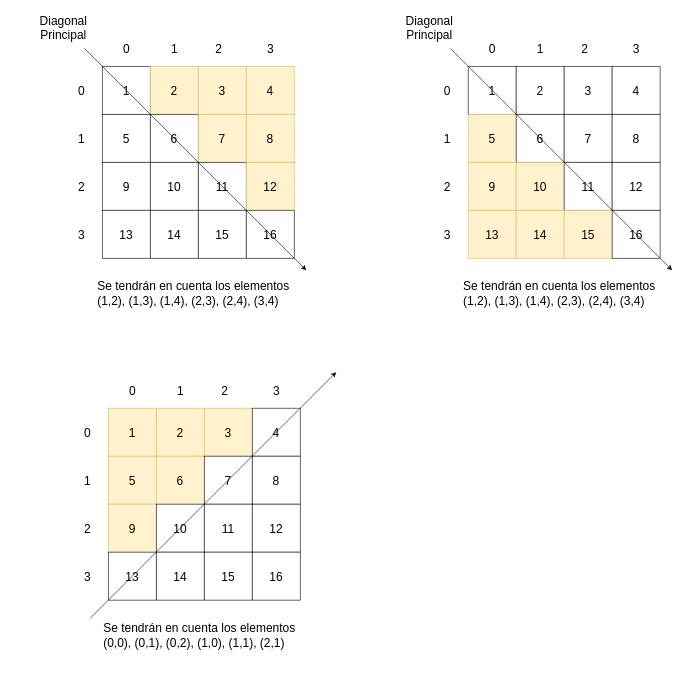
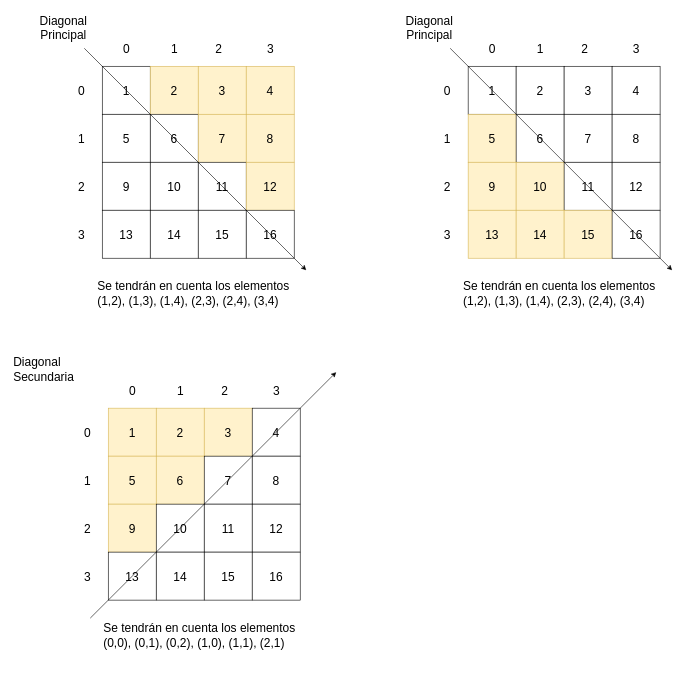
none -> (48, 369)
